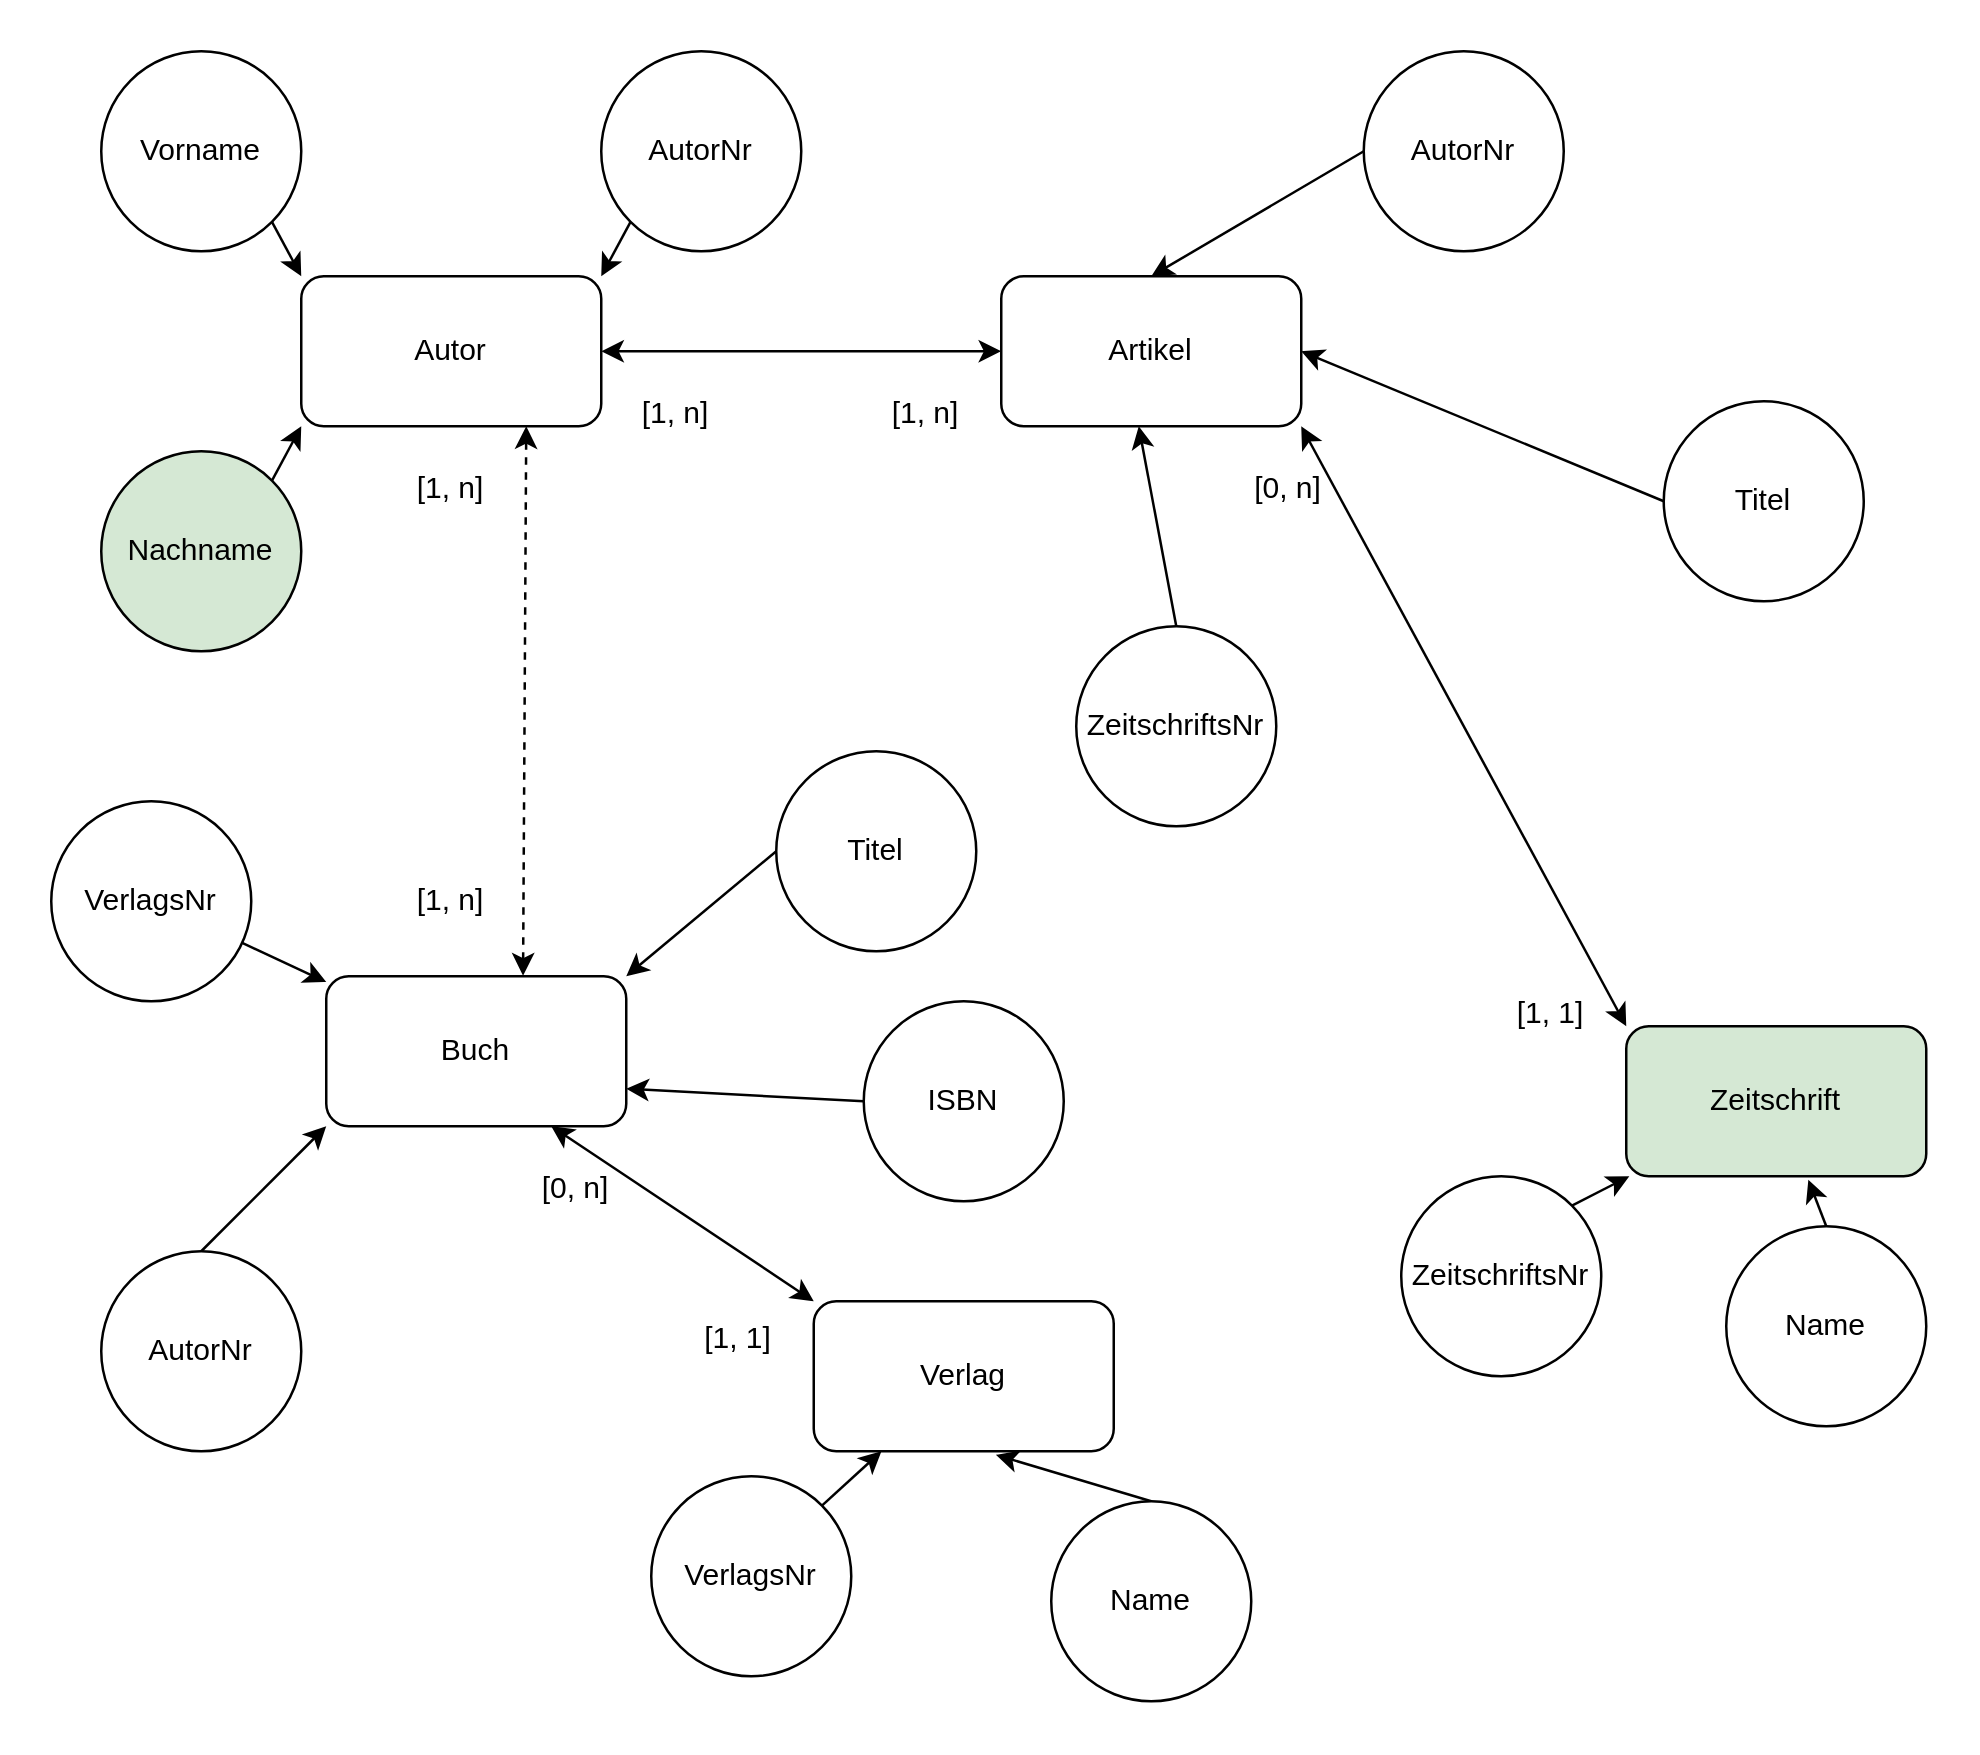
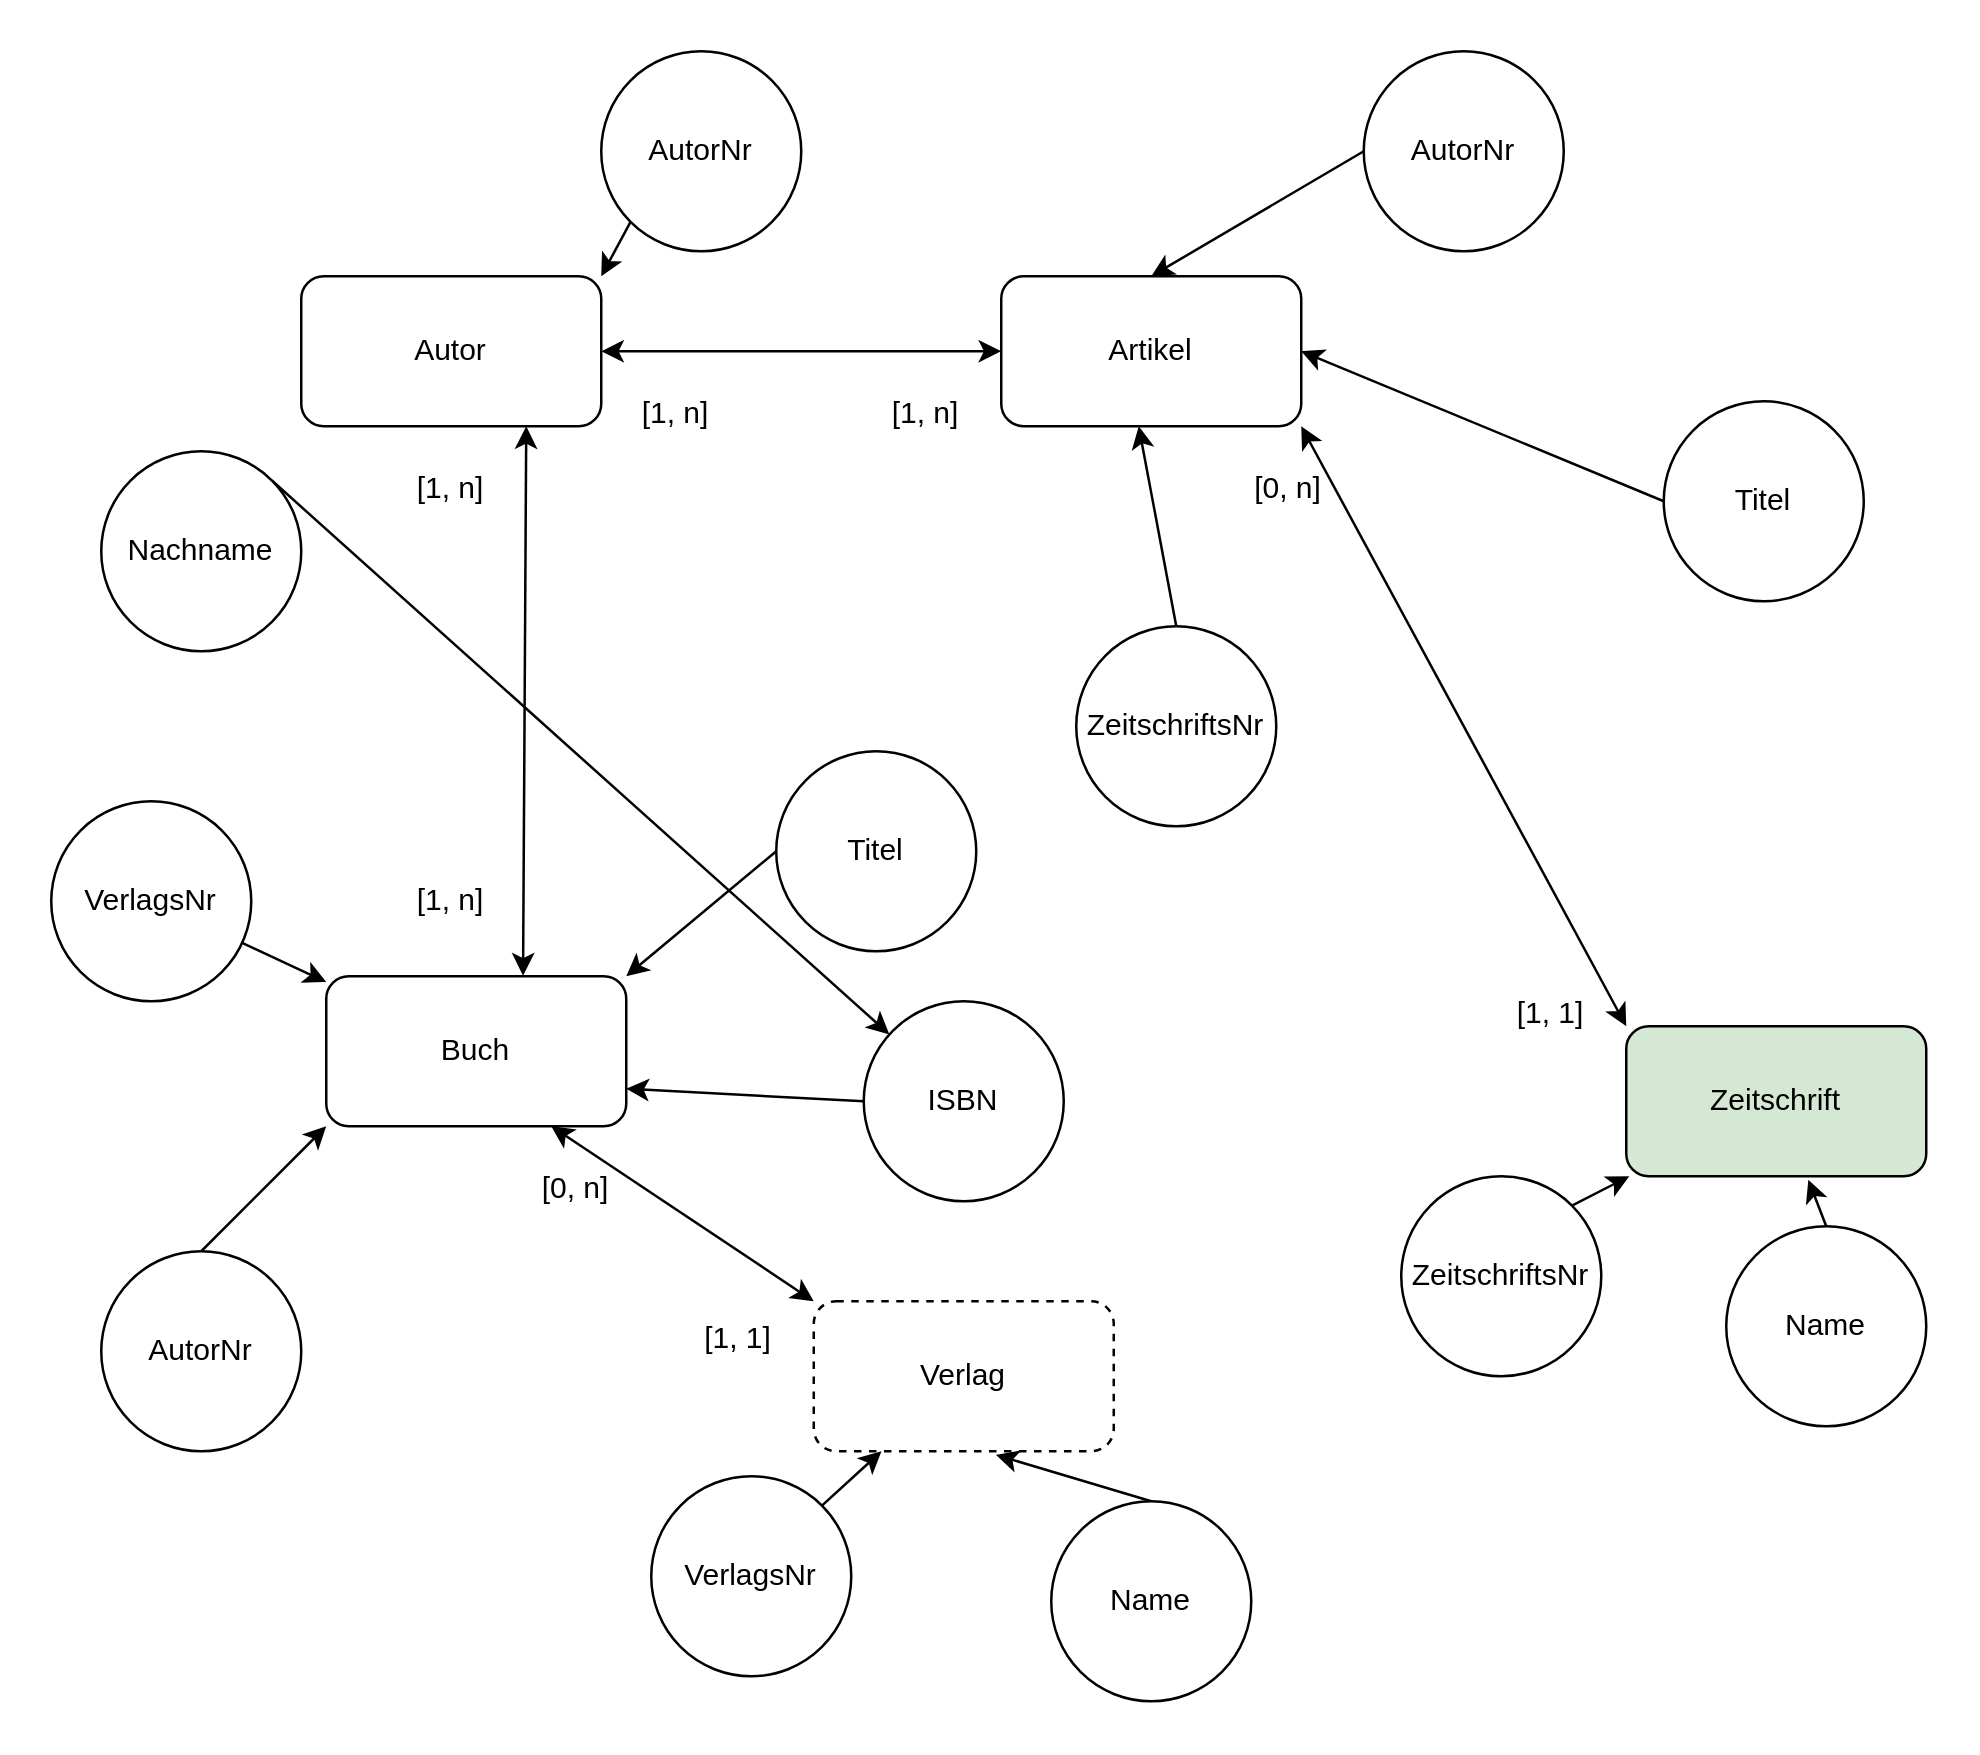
(201, 151) -> none
(283, 242) -> none
(283, 461) -> (396, 591)
(201, 551) -> (201, 551)
(525, 573) -> (525, 573)
(964, 1376) -> (964, 1376)
